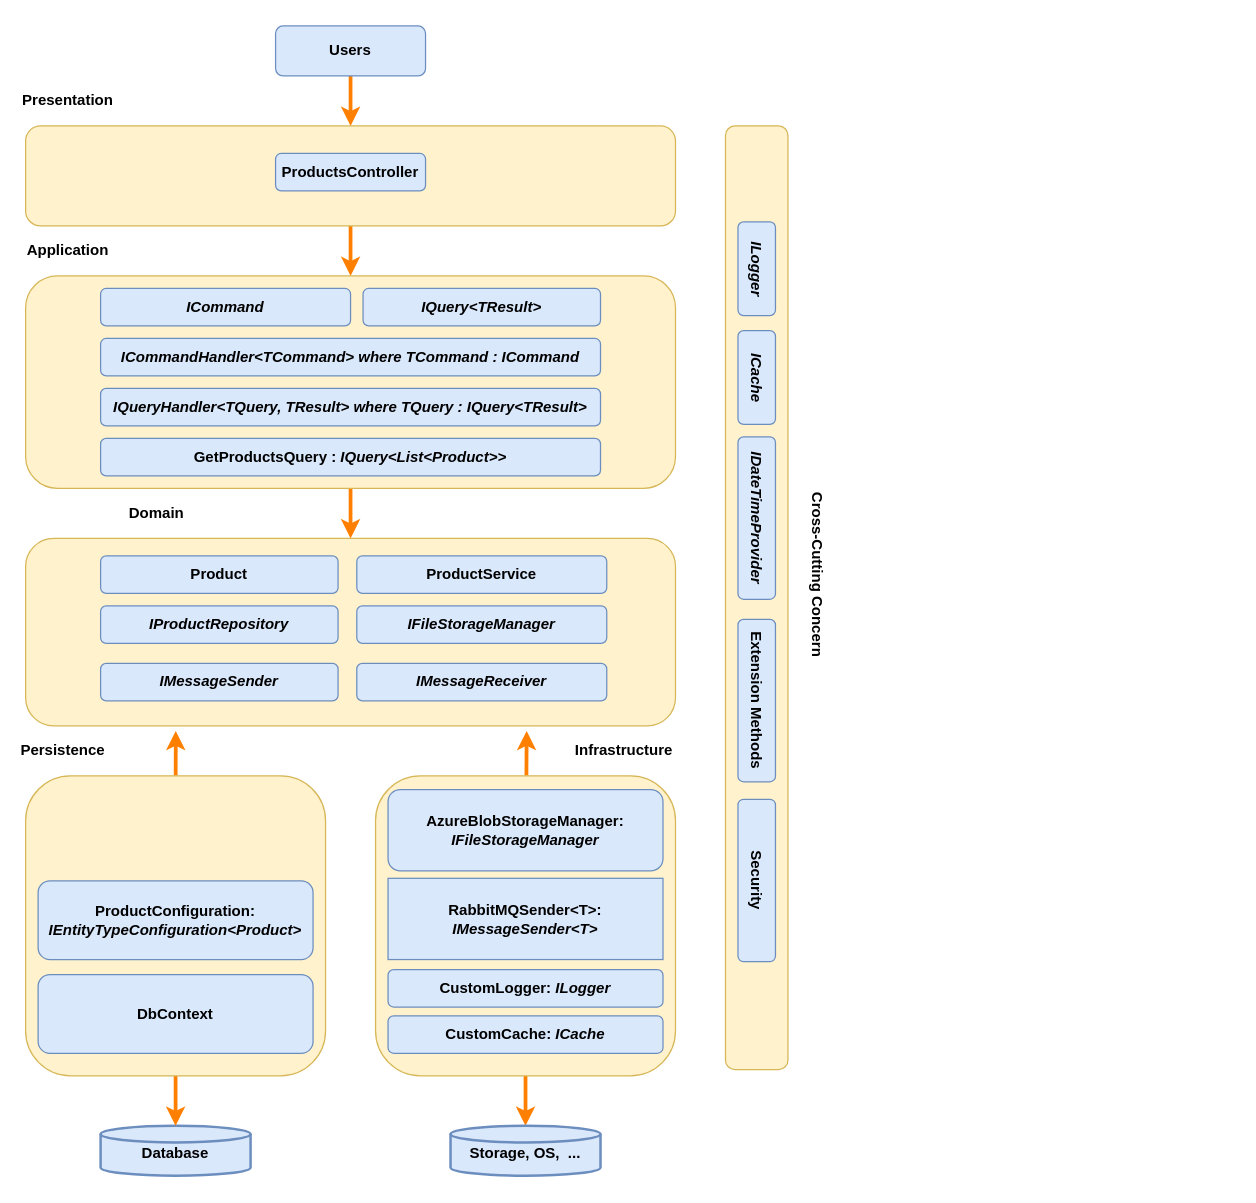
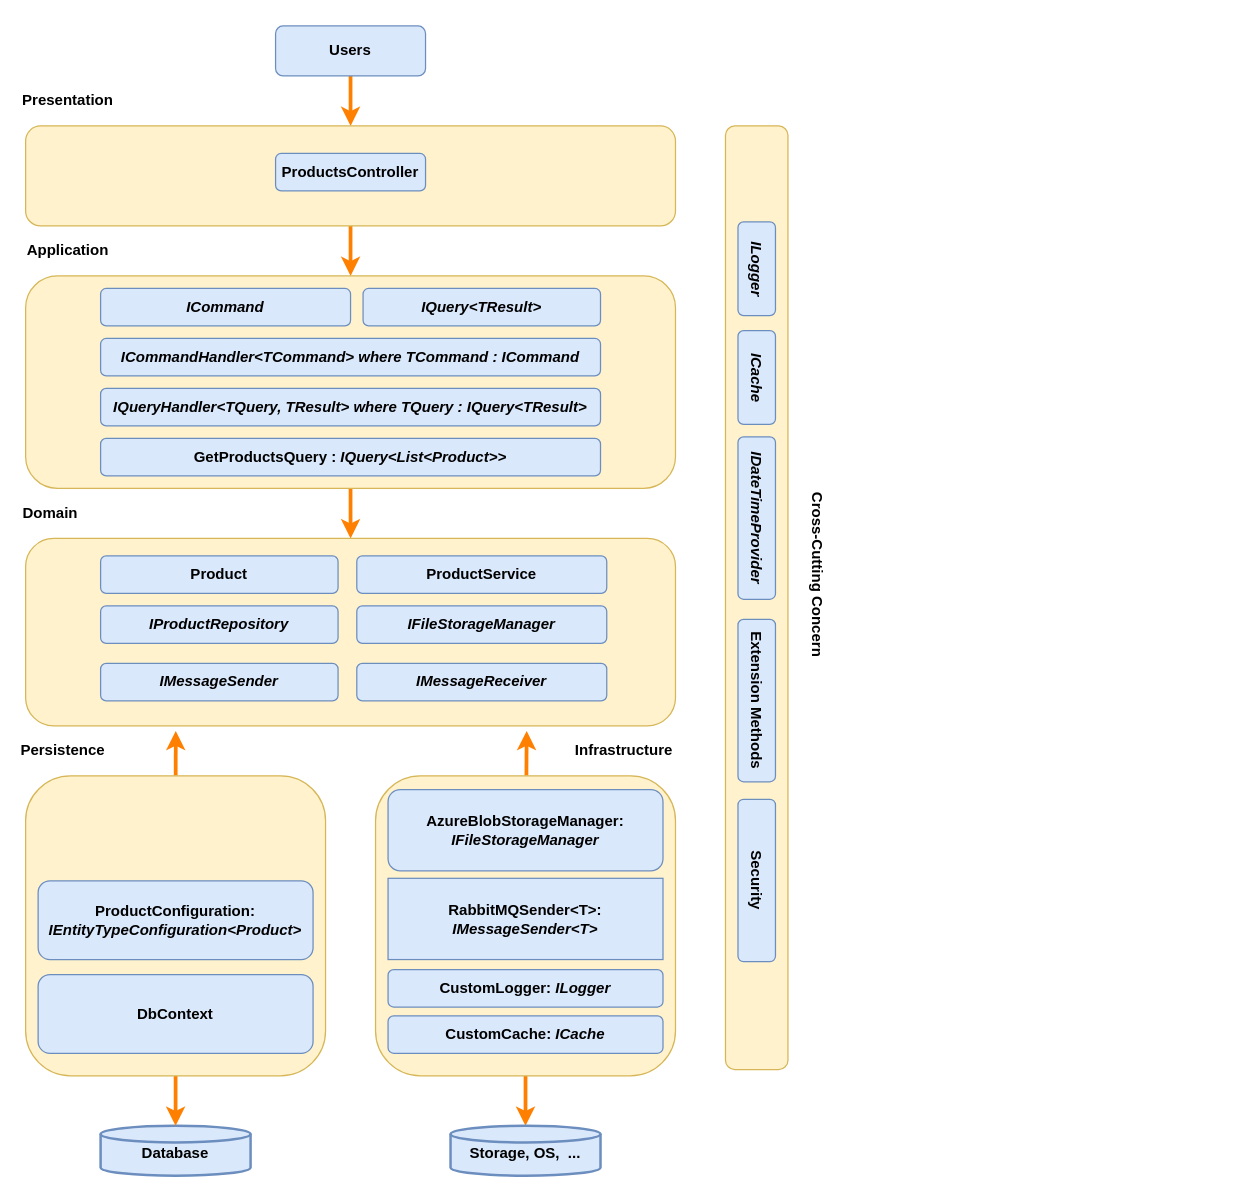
(157, 513) -> (51, 513)
